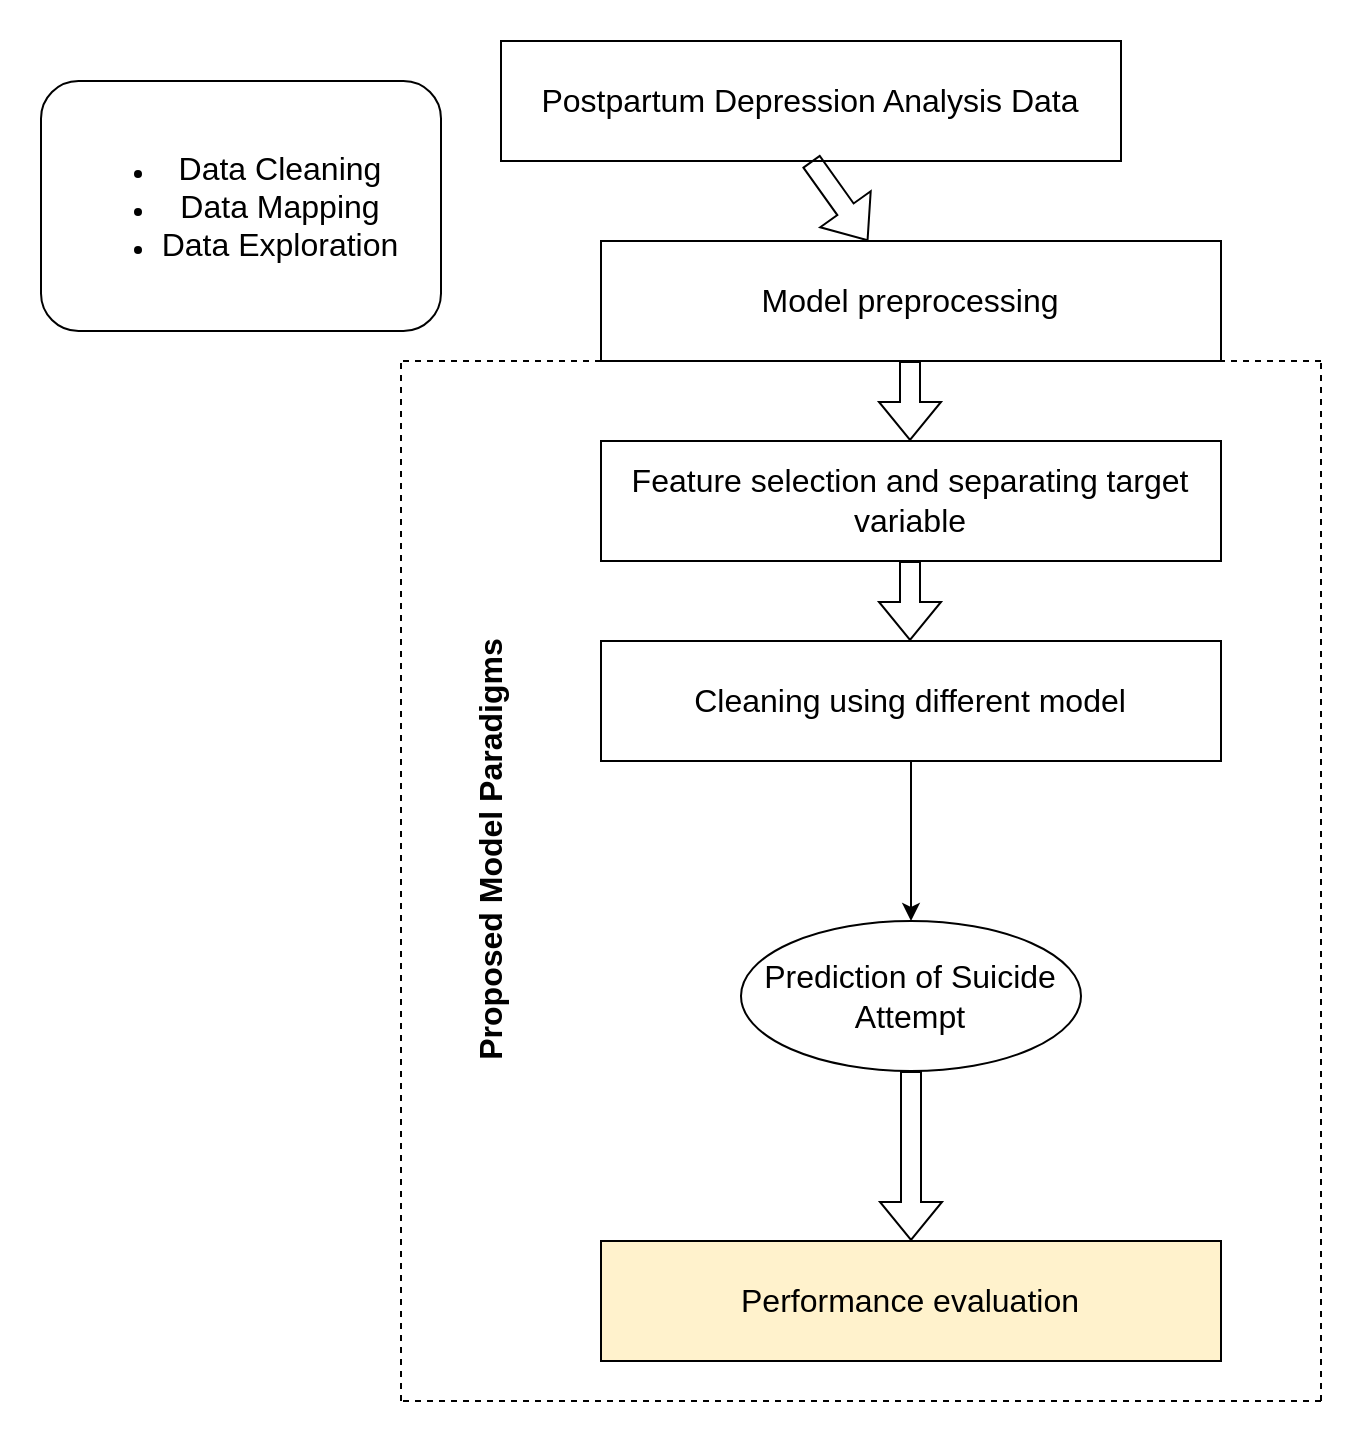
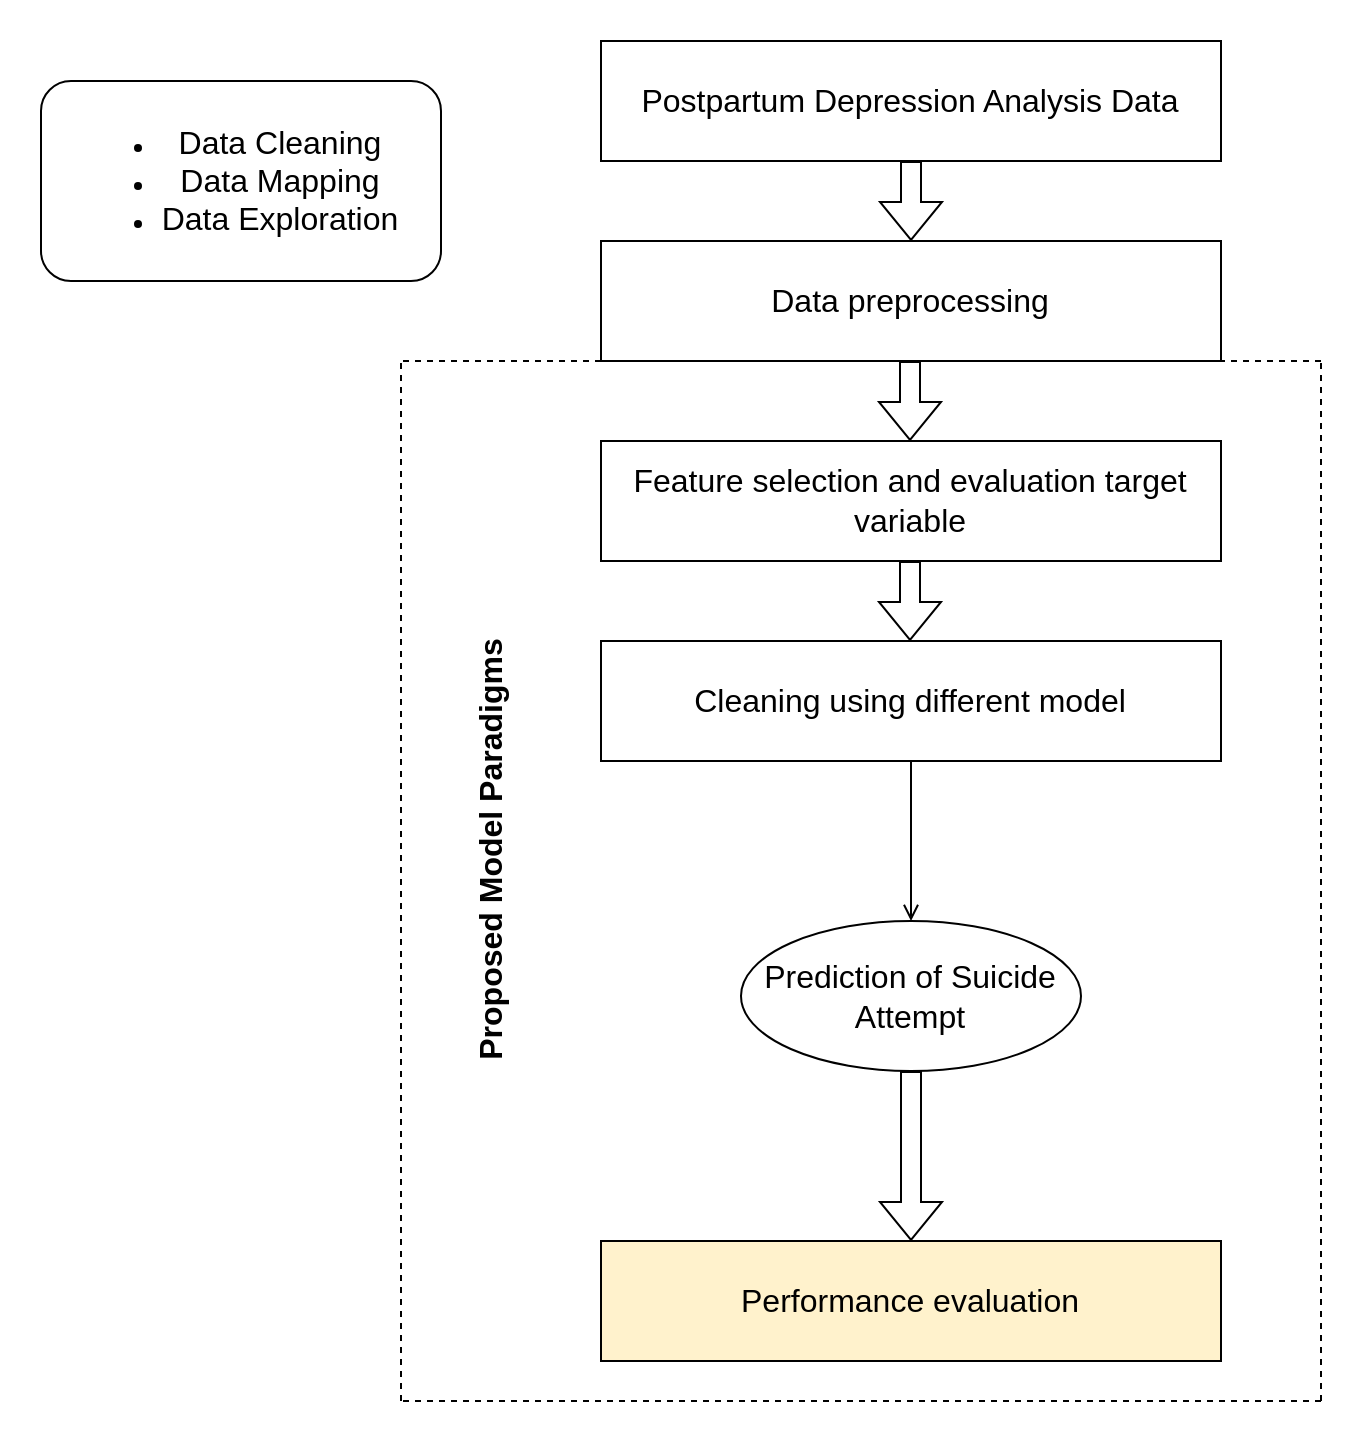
(811, 101) -> (911, 101)
(241, 206) -> (241, 181)
(911, 301) -> (911, 301)
(911, 501) -> (911, 501)
(911, 906) -> (911, 908)
